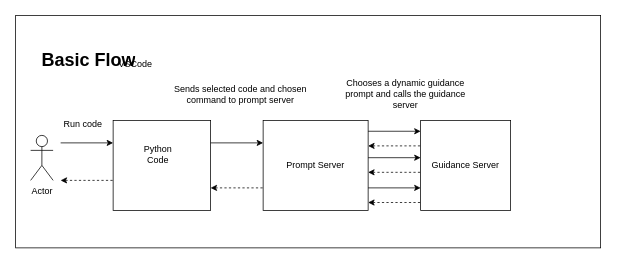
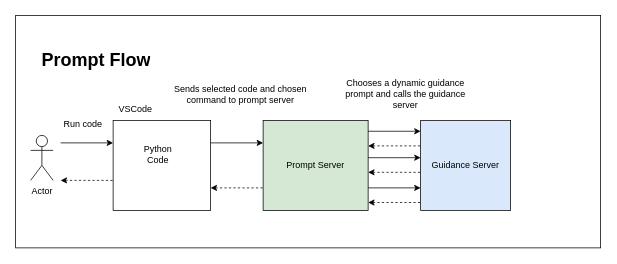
(63, 43) -> (67, 43)
(135, 64) -> (135, 109)
(315, 165) -> (315, 165)
(465, 165) -> (465, 165)
